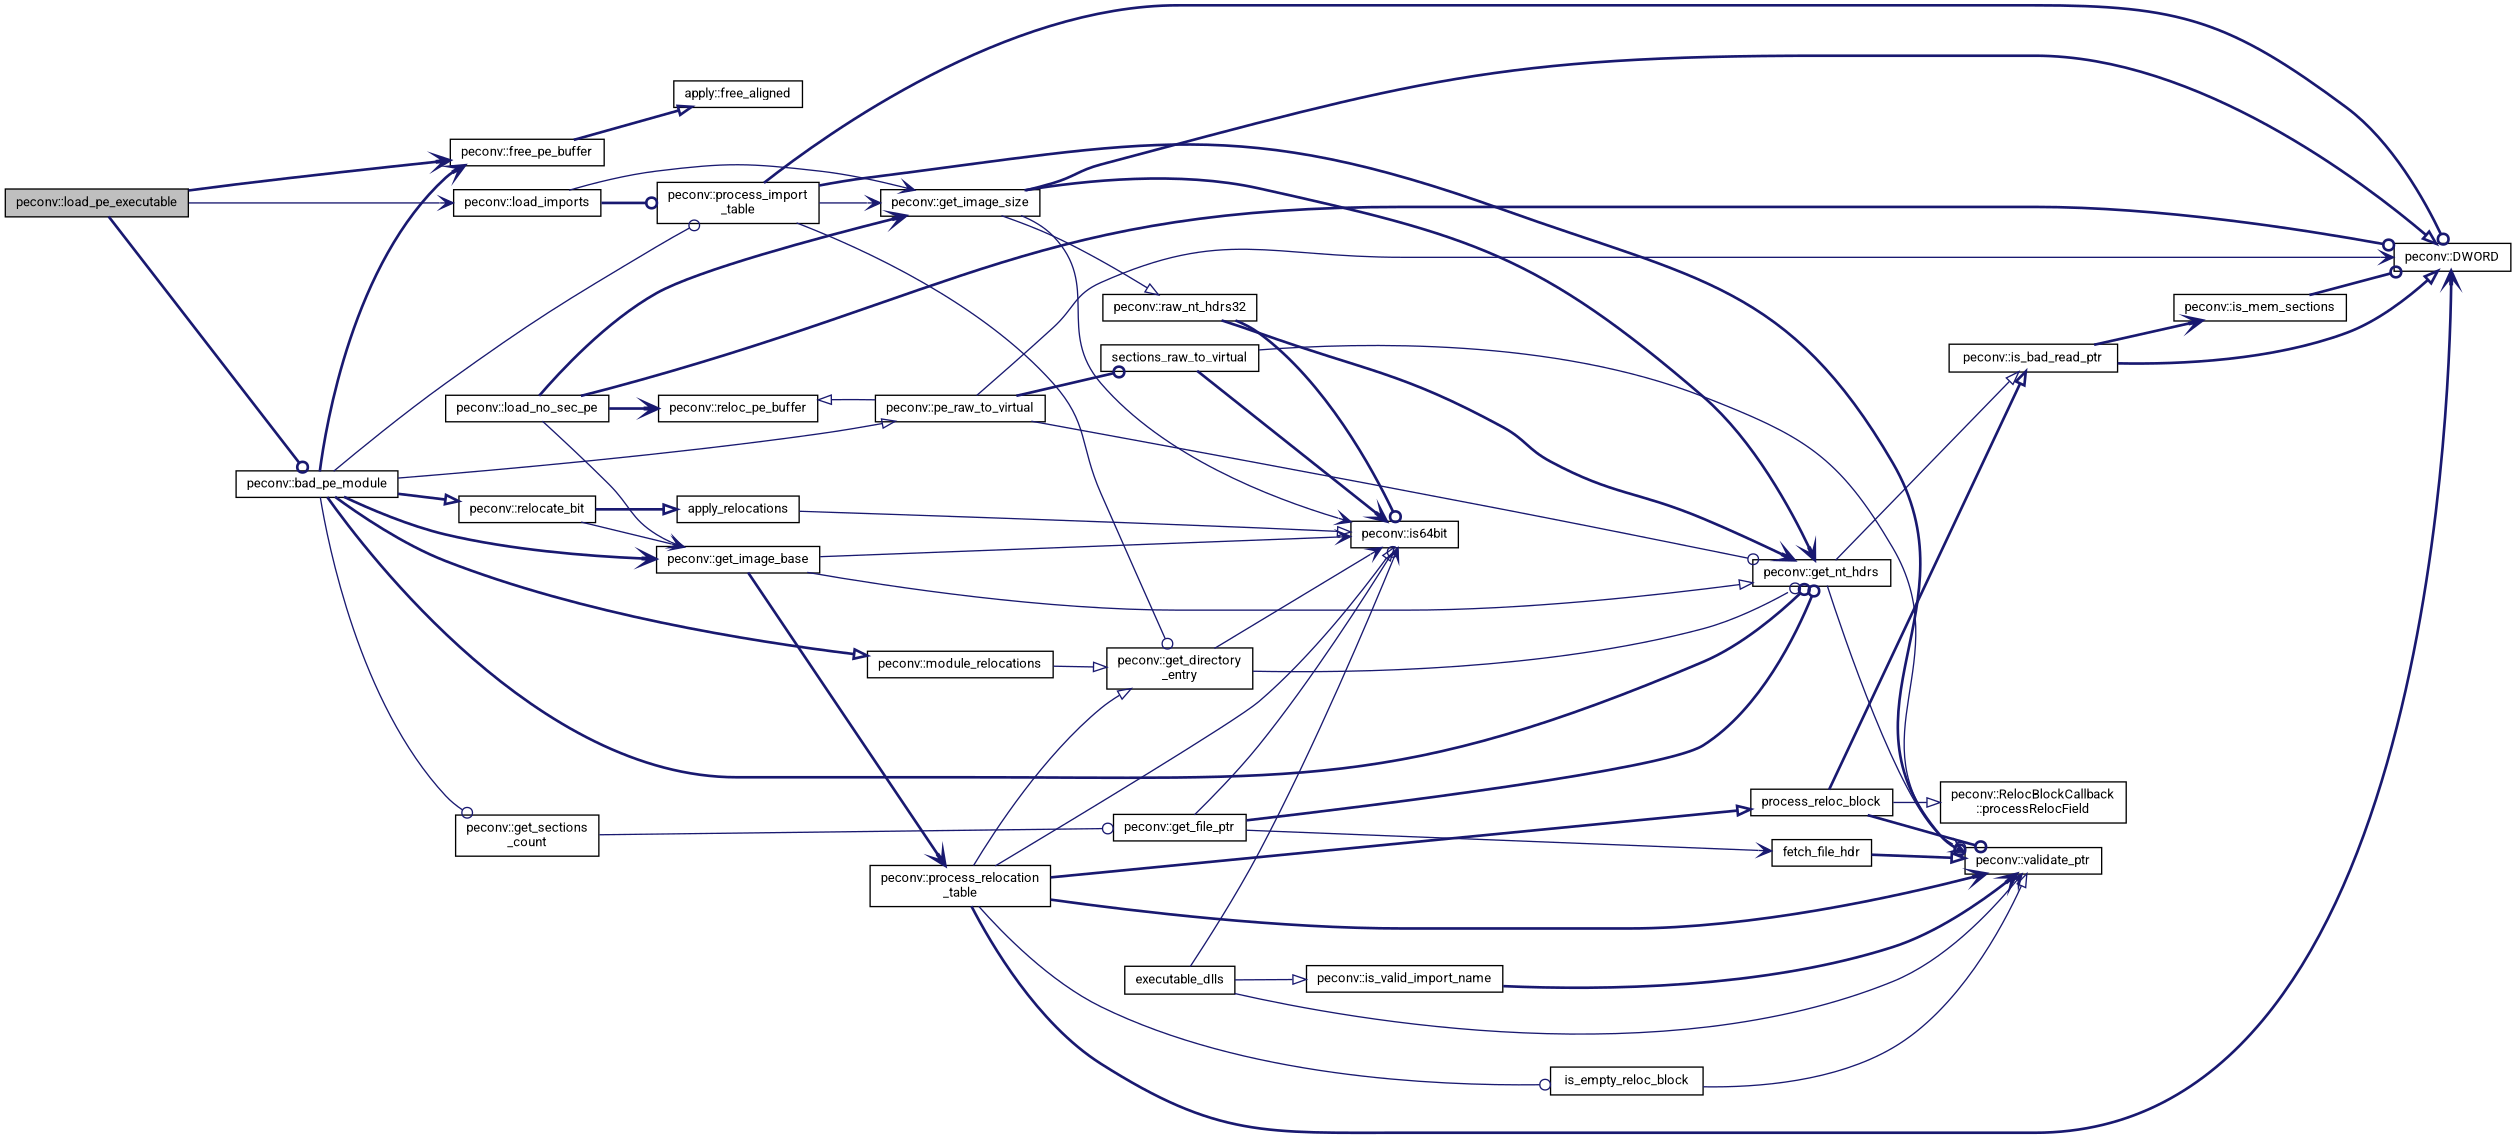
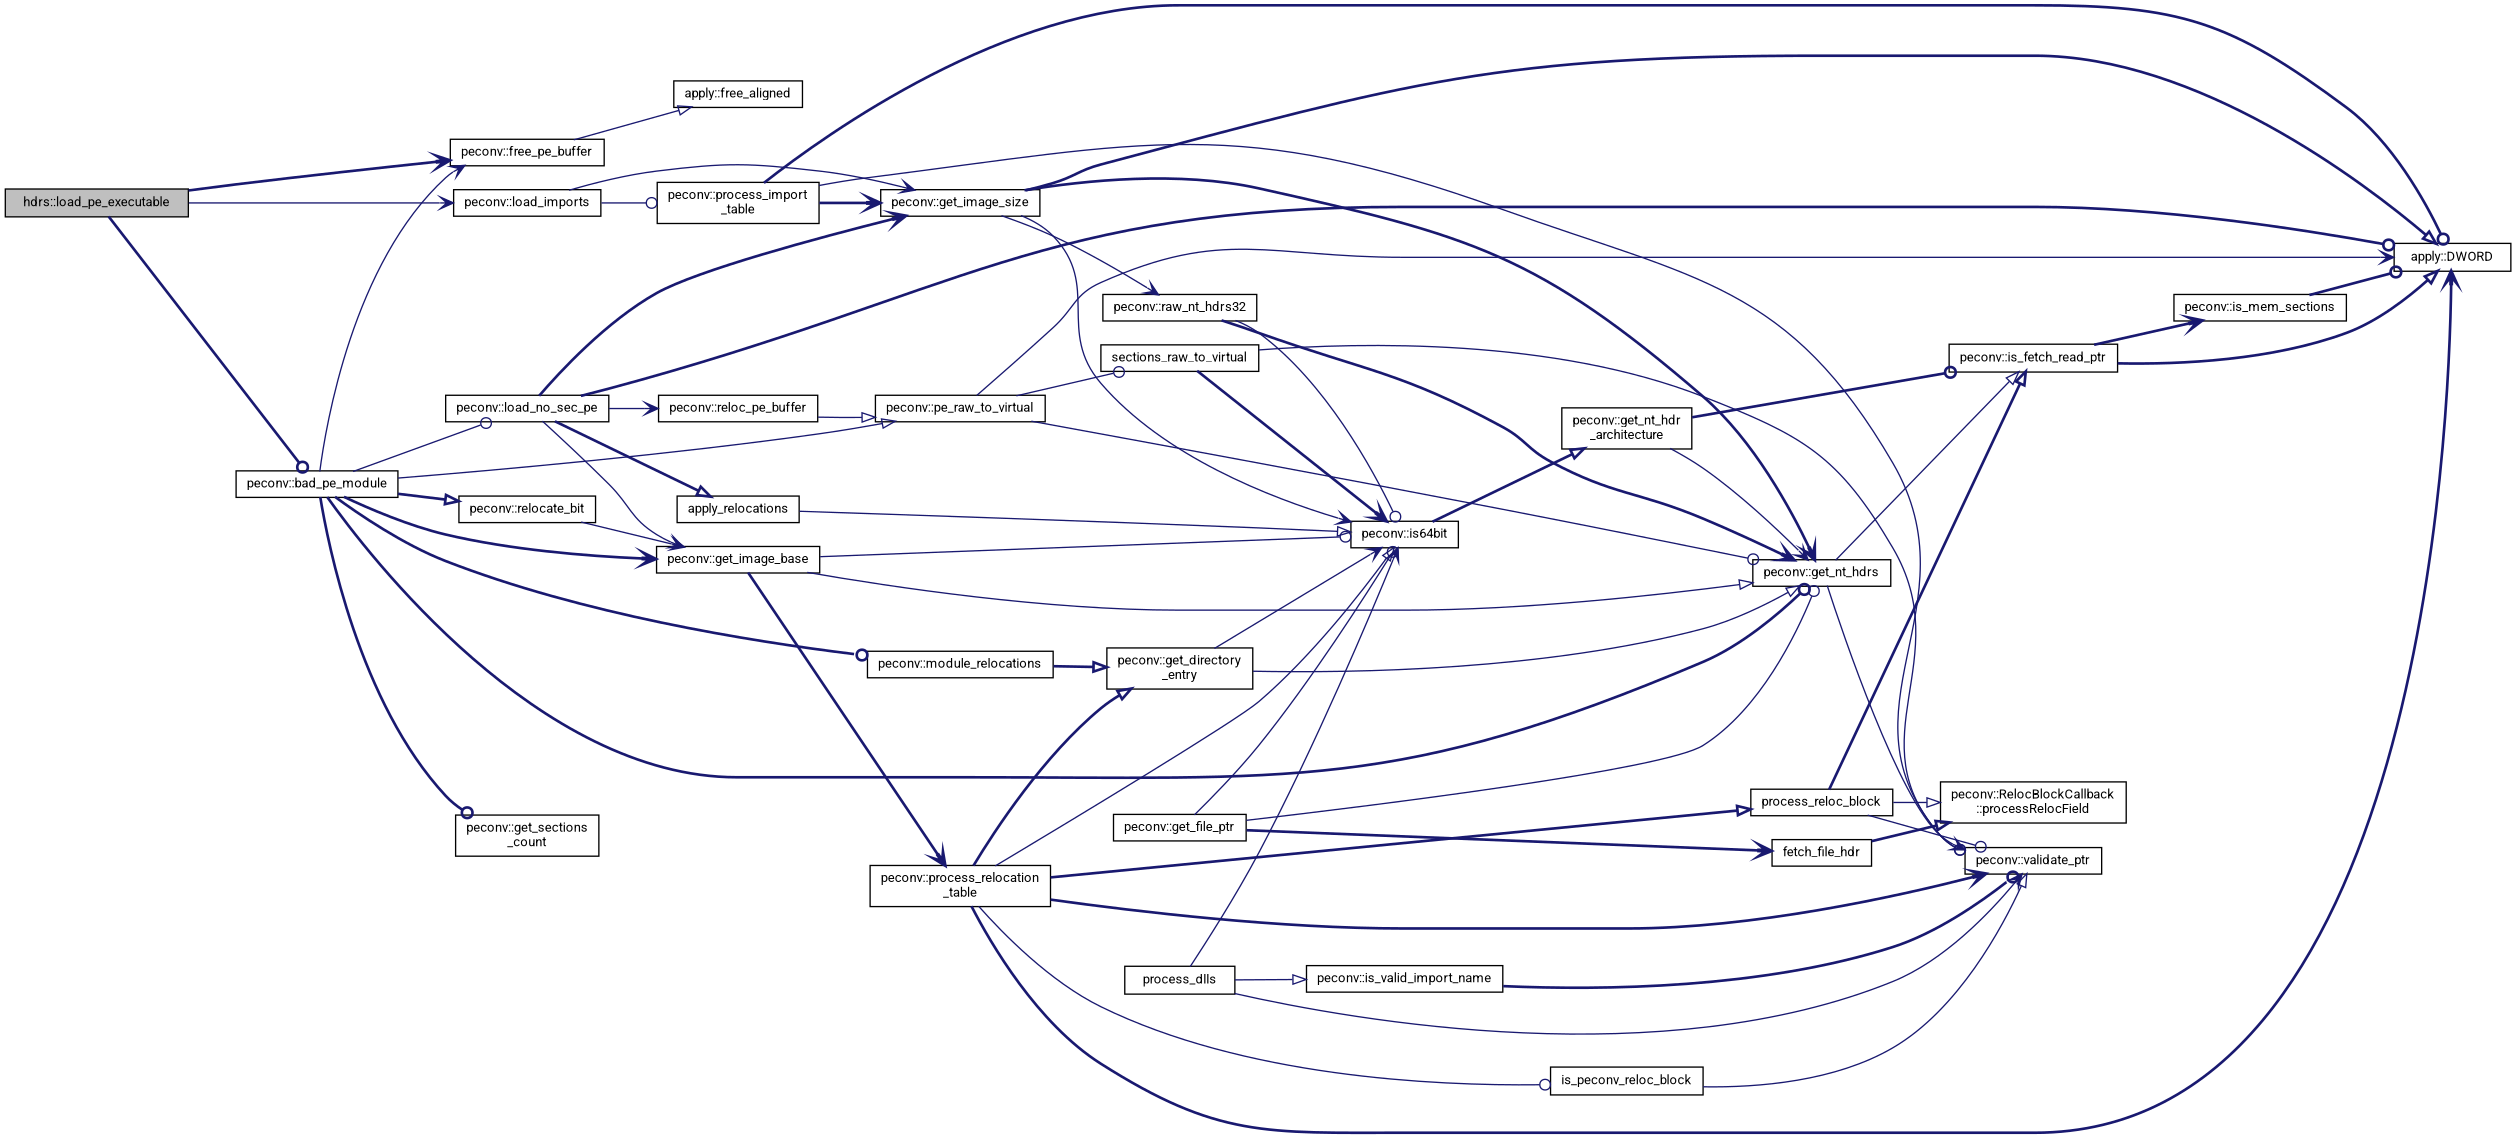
(626, 125) -> (626, 125)
(97, 203) -> (97, 203)
(624, 203) -> (624, 203)
(843, 203) -> (843, 203)
(1594, 241) -> (1594, 241)
(1080, 249) -> (1080, 249)
(2452, 257) -> (2452, 257)
(361, 310) -> (361, 310)
(506, 341) -> (417, 448)
(2033, 358) -> (2033, 358)
(1044, 374) -> none
(1065, 385) -> (1065, 385)
(854, 400) -> (840, 417)
(1328, 404) -> (1328, 404)
(627, 409) -> (627, 409)
(1758, 420) -> (1758, 420)
none -> (1627, 428)
(619, 509) -> (612, 449)
(1080, 547) -> (1080, 547)
(585, 605) -> (585, 605)
(1526, 660) -> (1526, 660)
(367, 665) -> (367, 665)
(1073, 667) -> (1073, 667)
(1877, 722) -> (1877, 722)
(1042, 769) -> (1042, 769)
(1569, 777) -> (1569, 777)
(1922, 830) -> (1903, 825)
(851, 832) -> none
(1515, 841) -> (1515, 841)
(1911, 856) -> (1902, 834)
(1765, 975) -> (1765, 975)
(1180, 980) -> (1180, 980)
(1627, 1081) -> (1627, 1081)
